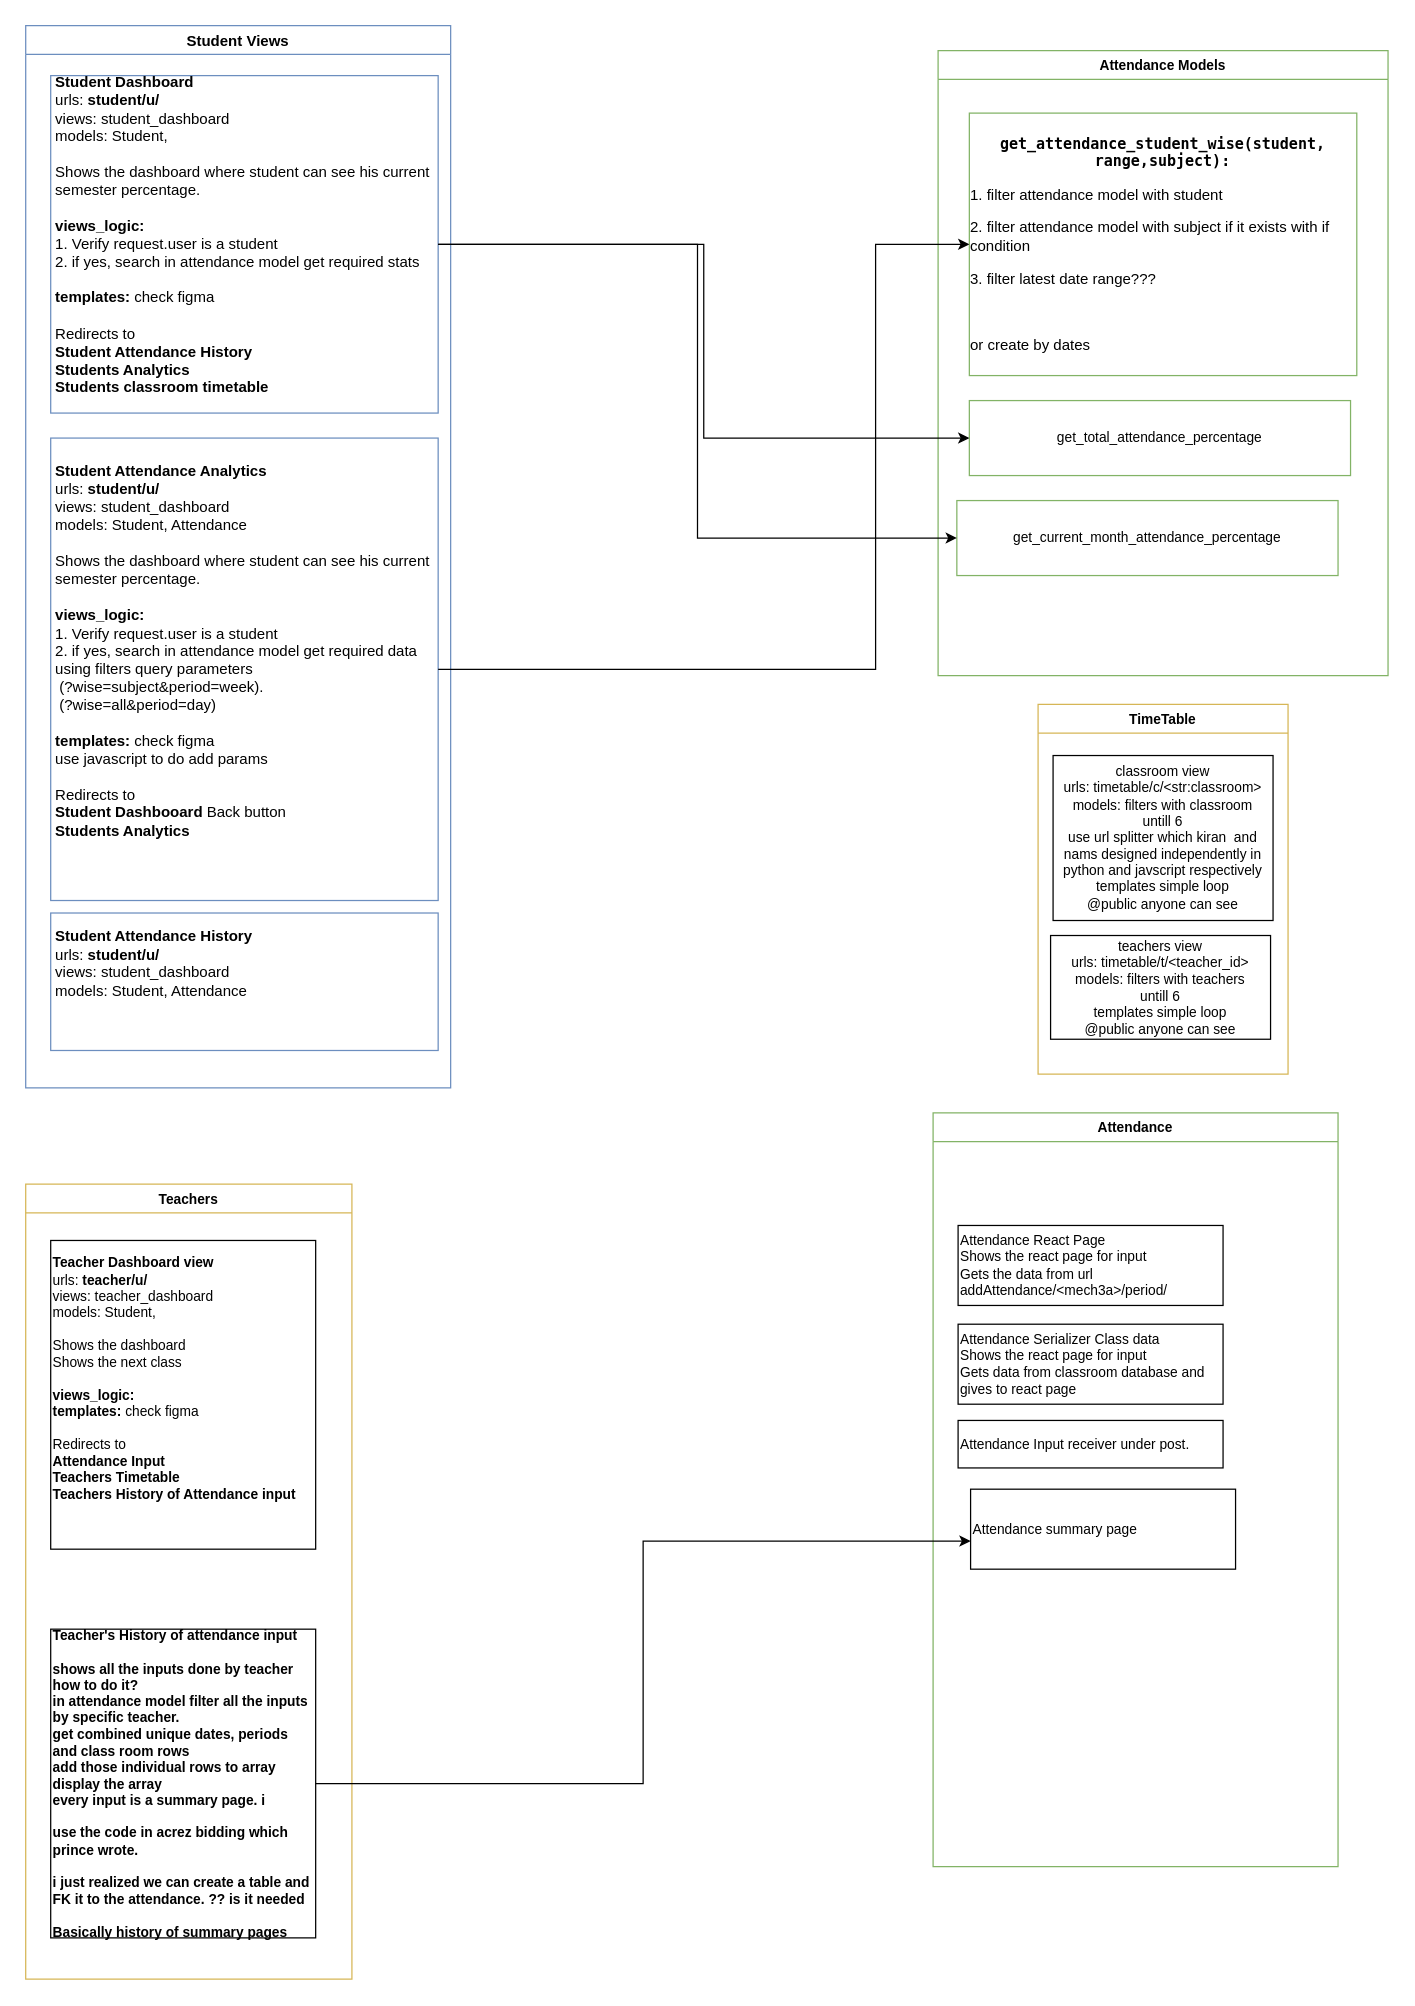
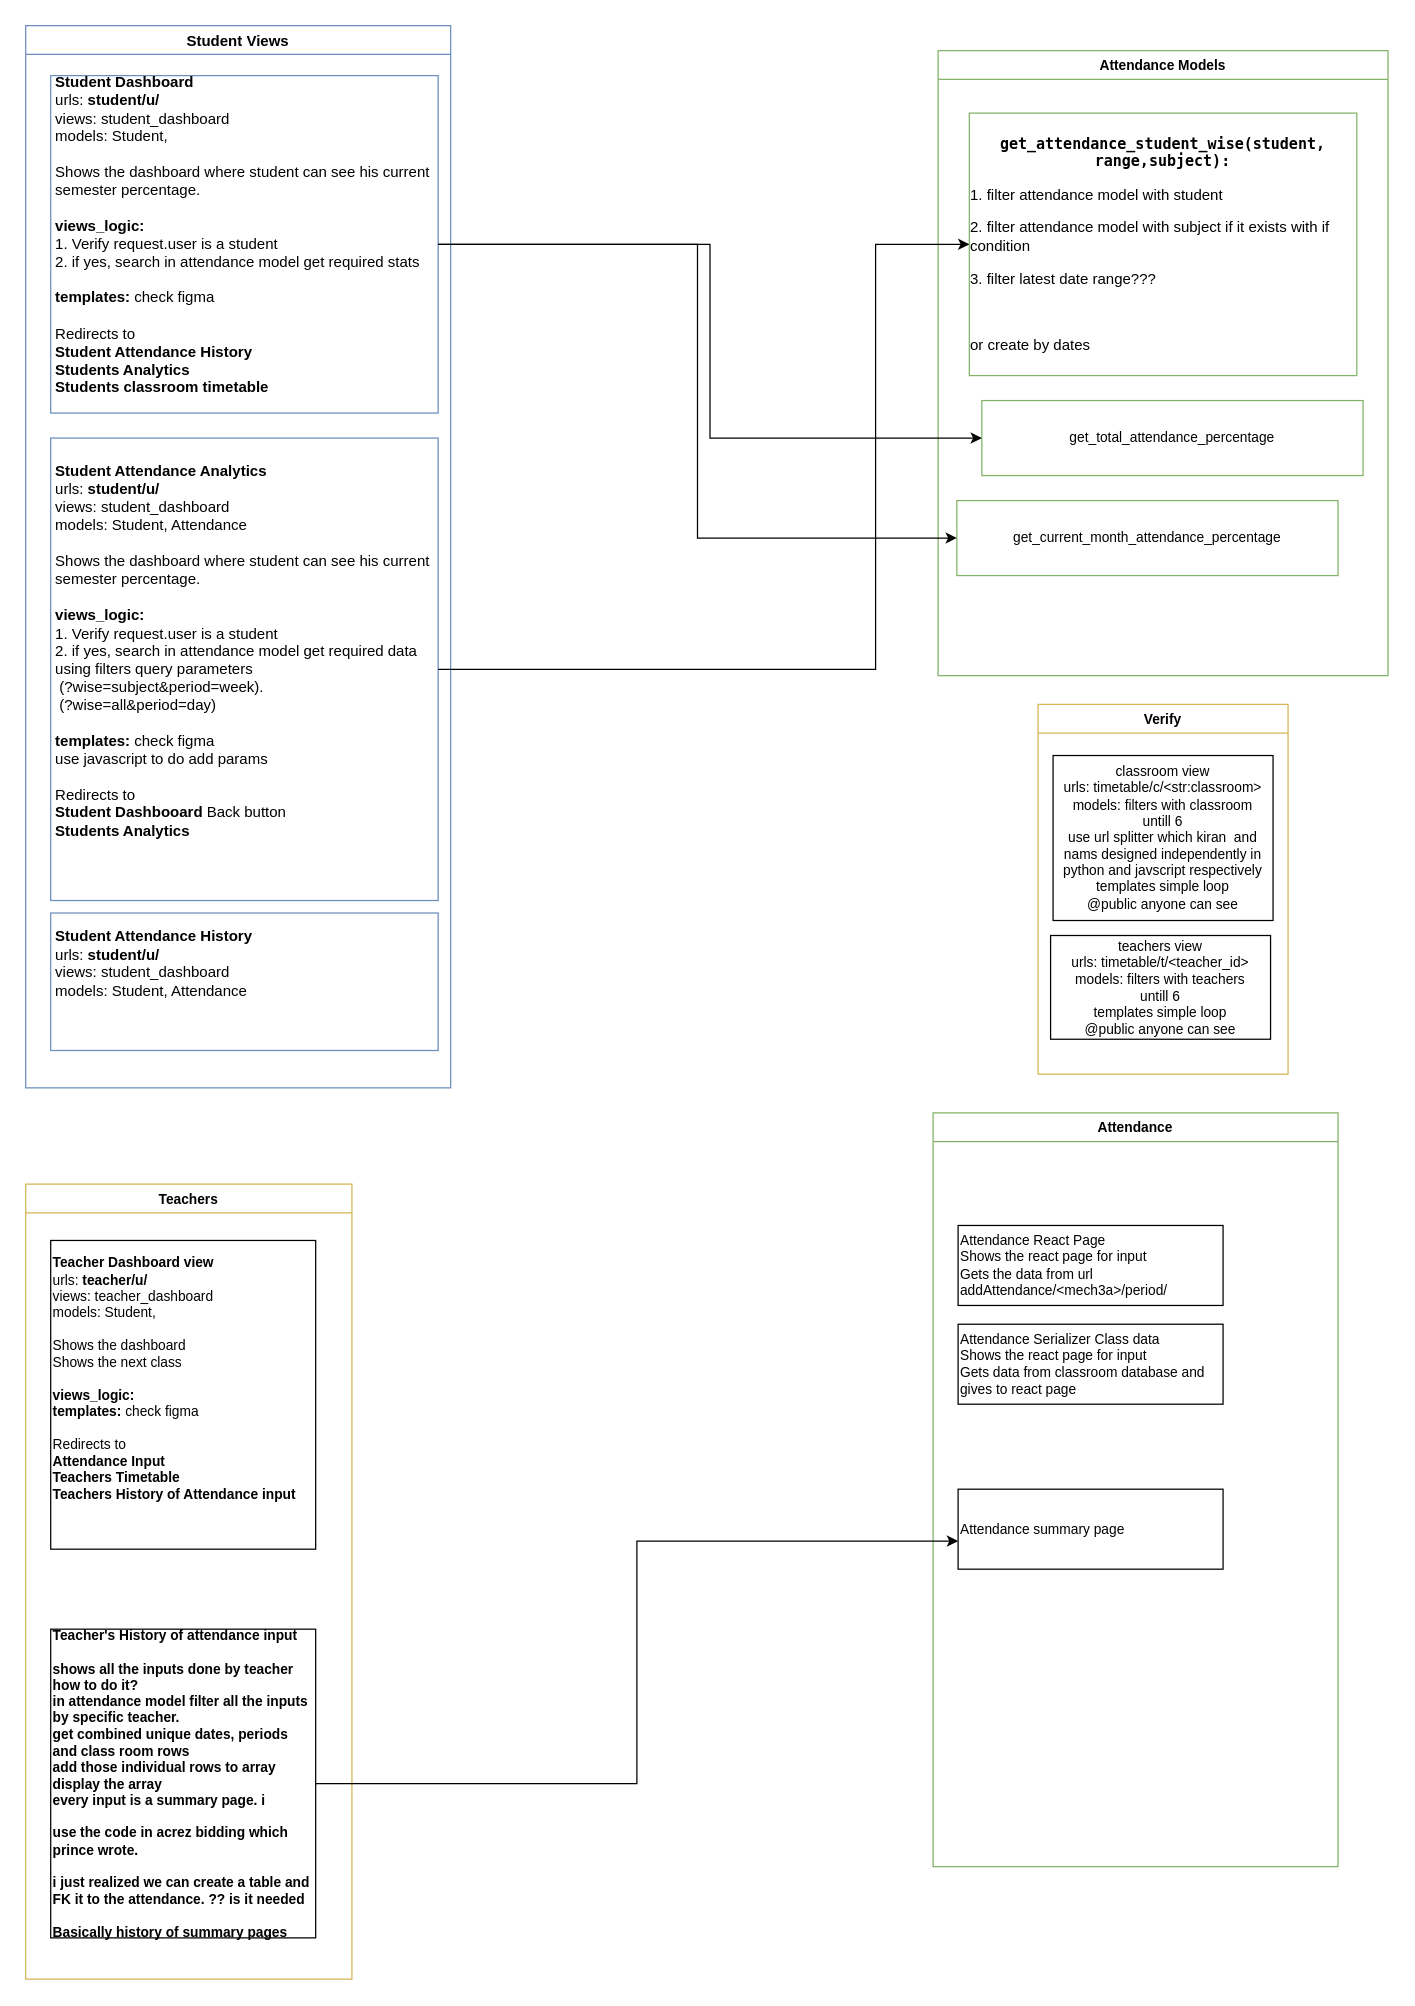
(1160, 438) -> (1173, 438)
(1163, 719) -> (1163, 719)
(1091, 1444) -> none
(1103, 1529) -> (1091, 1529)
